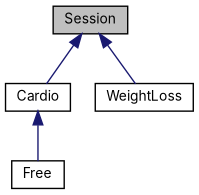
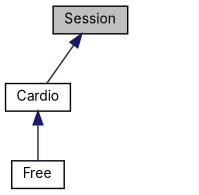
(144, 97) -> none
